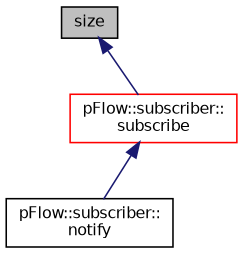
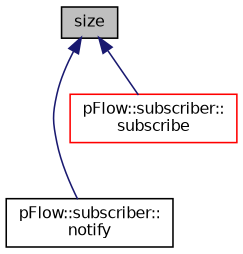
(117, 177) -> (54, 126)
